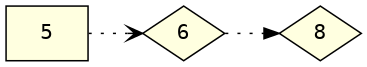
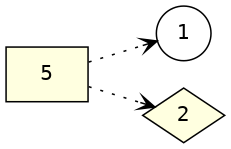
none -> (184, 33)
(184, 33) -> (184, 115)
(320, 33) -> none
